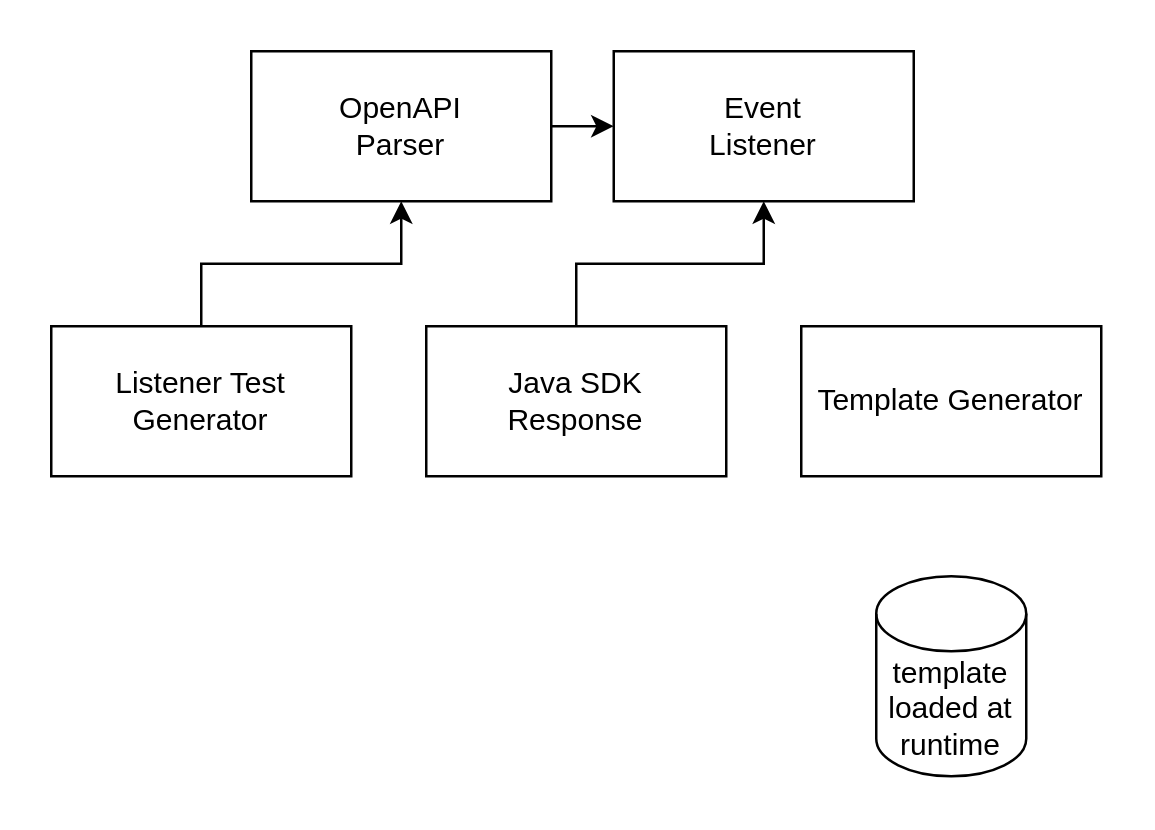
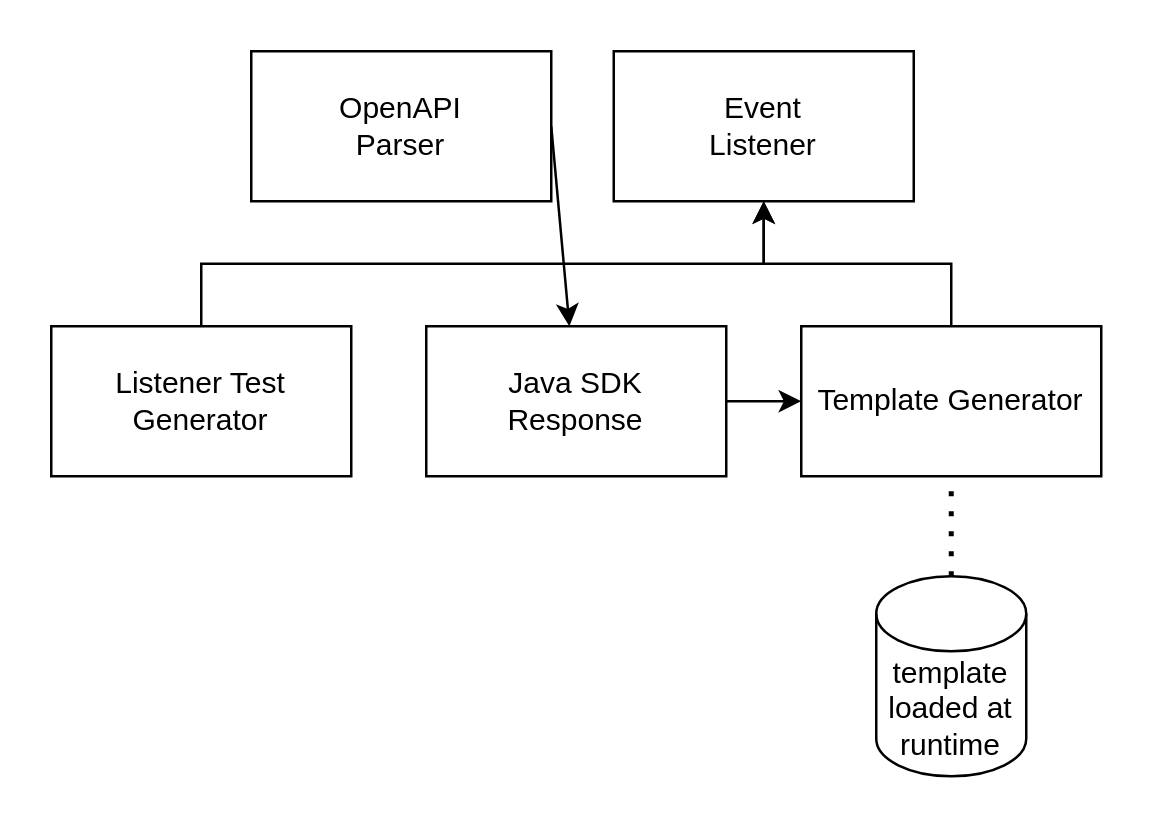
(575, 126) -> (557, 192)
(401, 240) -> (480, 264)
none -> (889, 264)
(576, 297) -> (772, 401)
none -> (951, 553)
